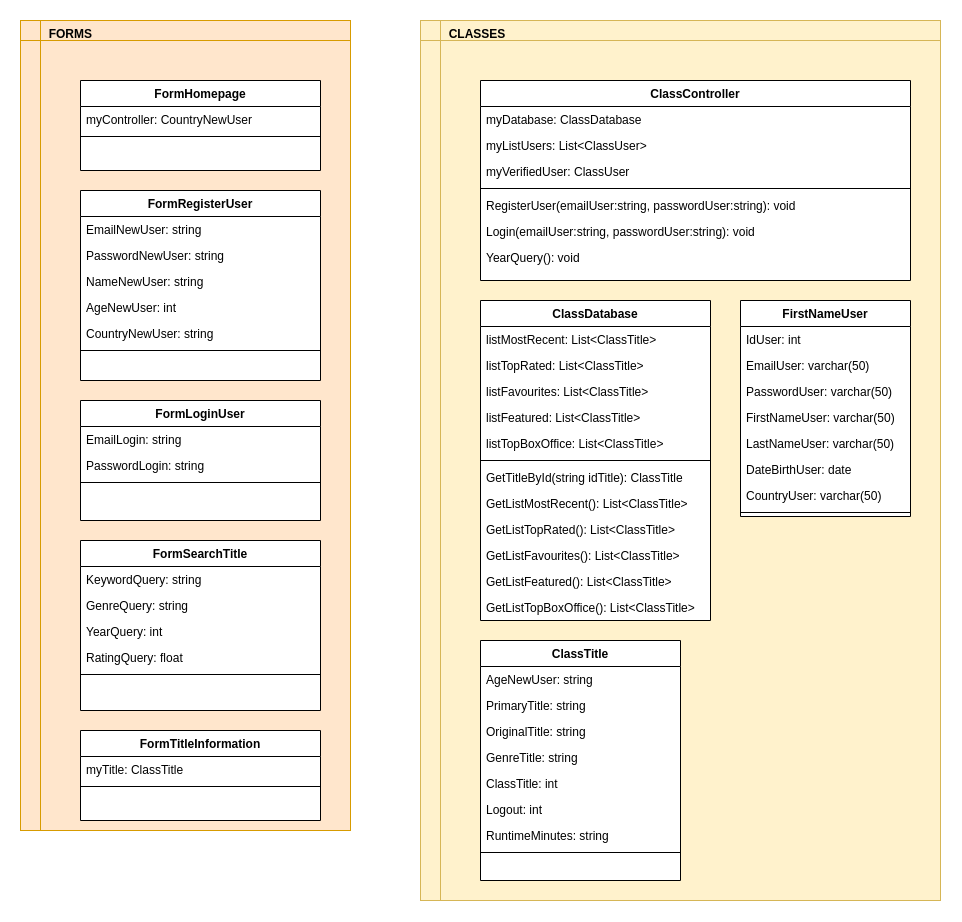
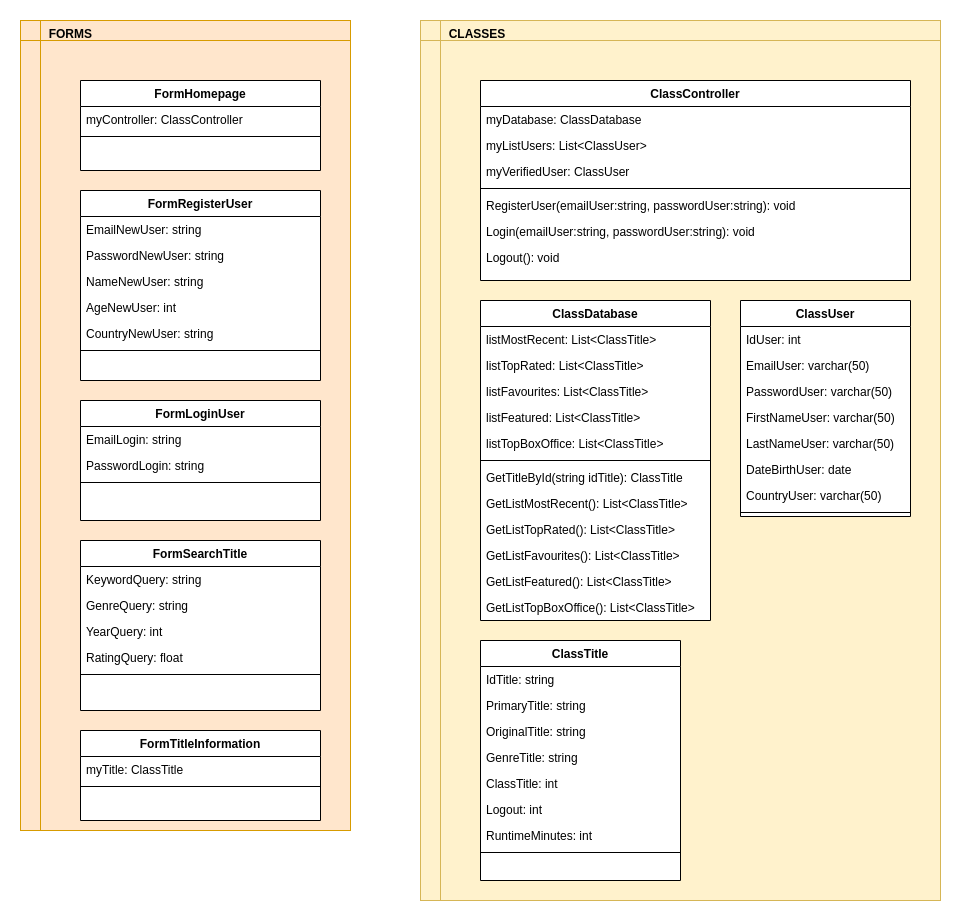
(174, 120) -> (173, 120)
(538, 258) -> (528, 258)
(825, 314) -> (825, 314)
(542, 680) -> (529, 680)
(552, 836) -> (542, 836)
